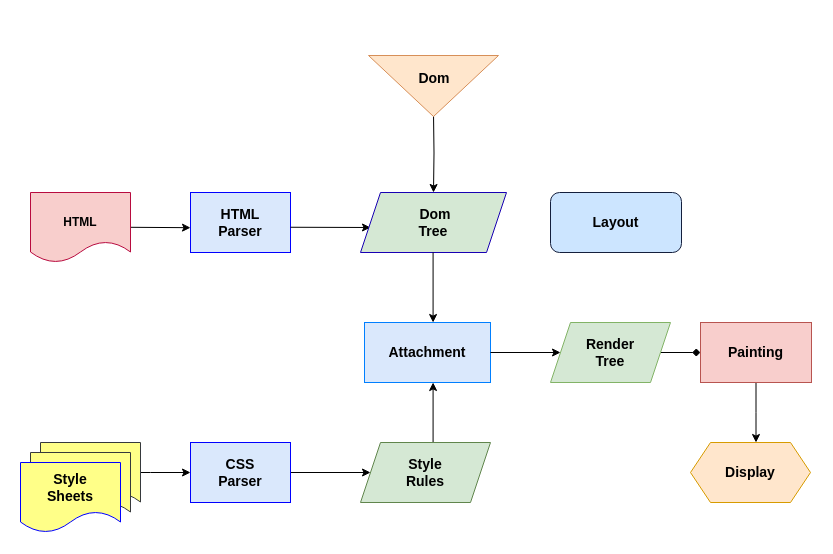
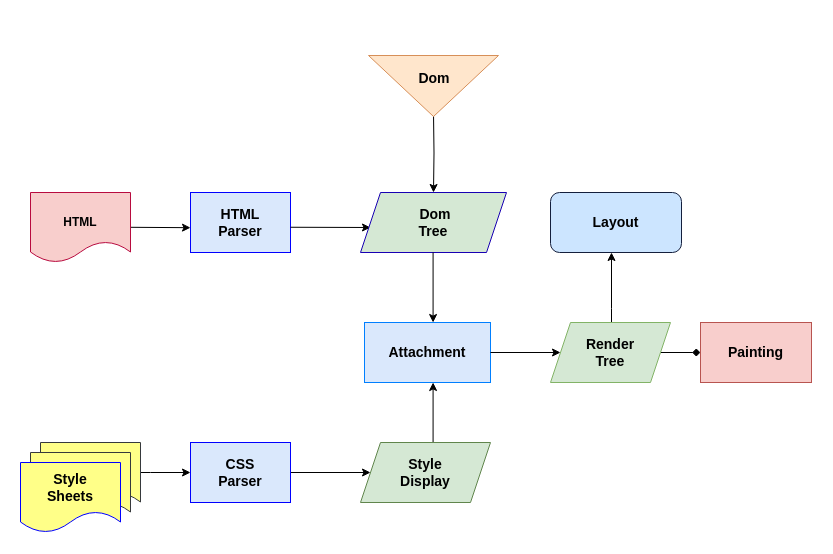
none -> (612, 291)
(756, 409) -> none
(426, 473) -> (426, 473)
(751, 473) -> none
